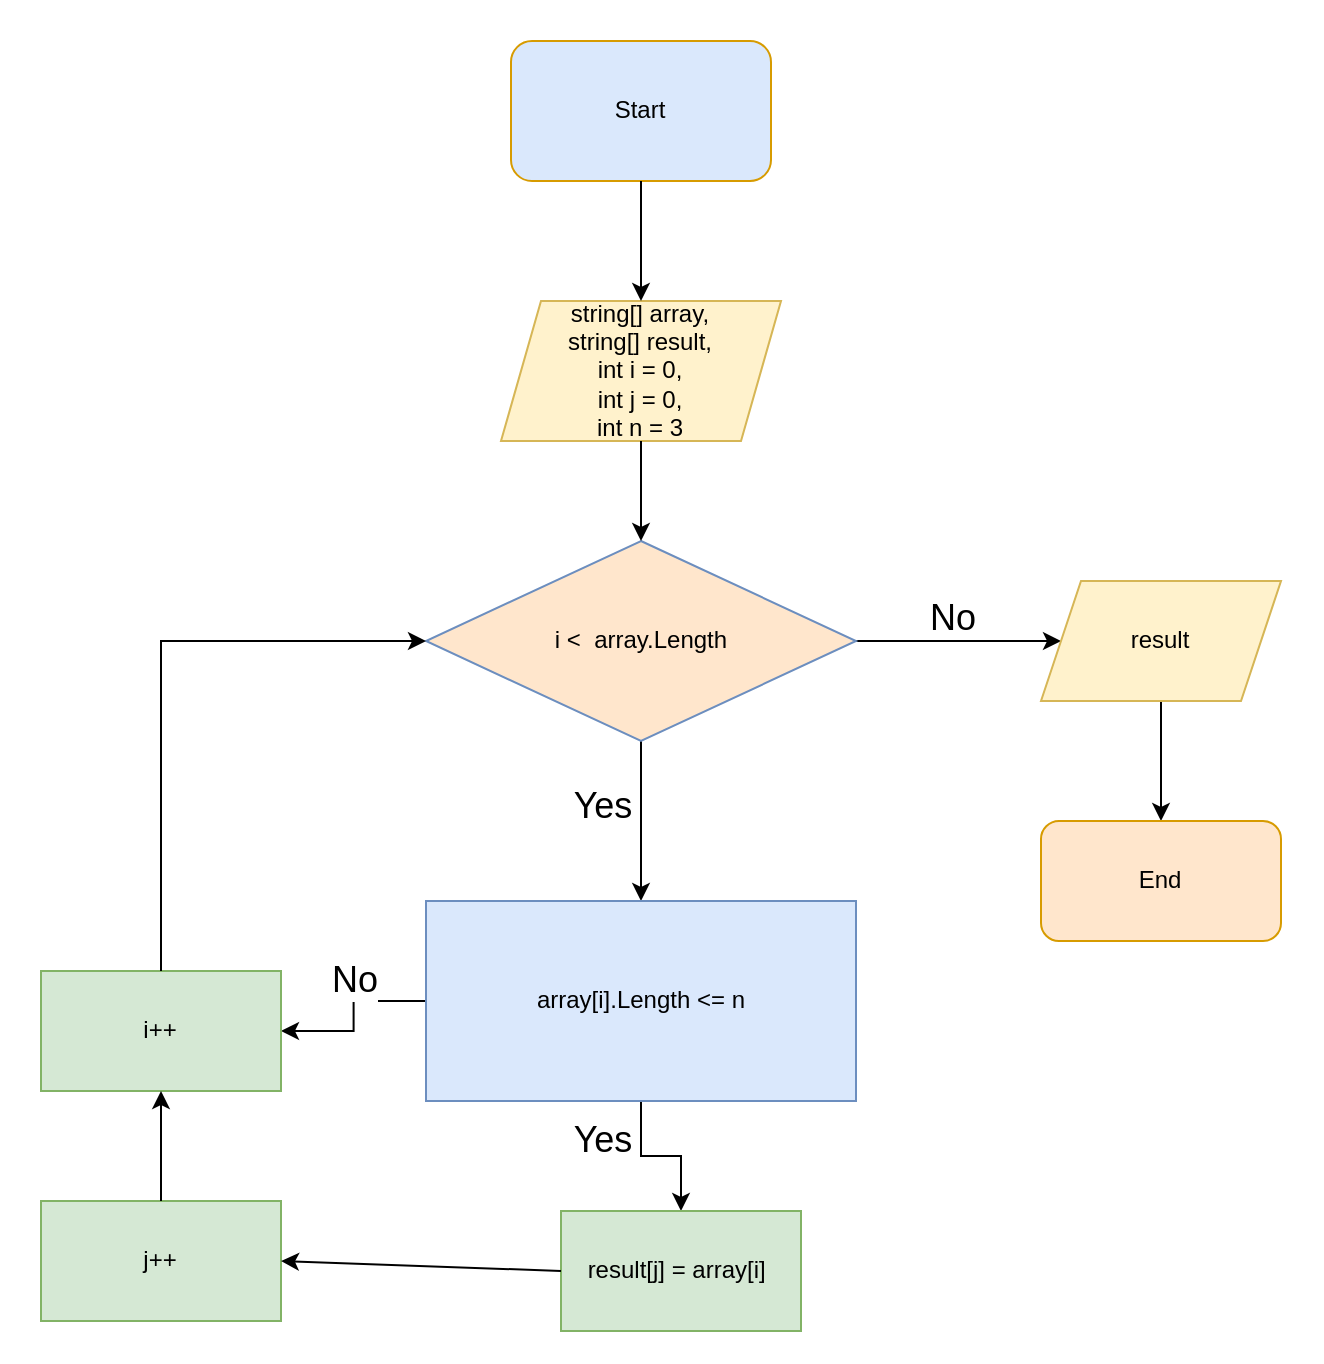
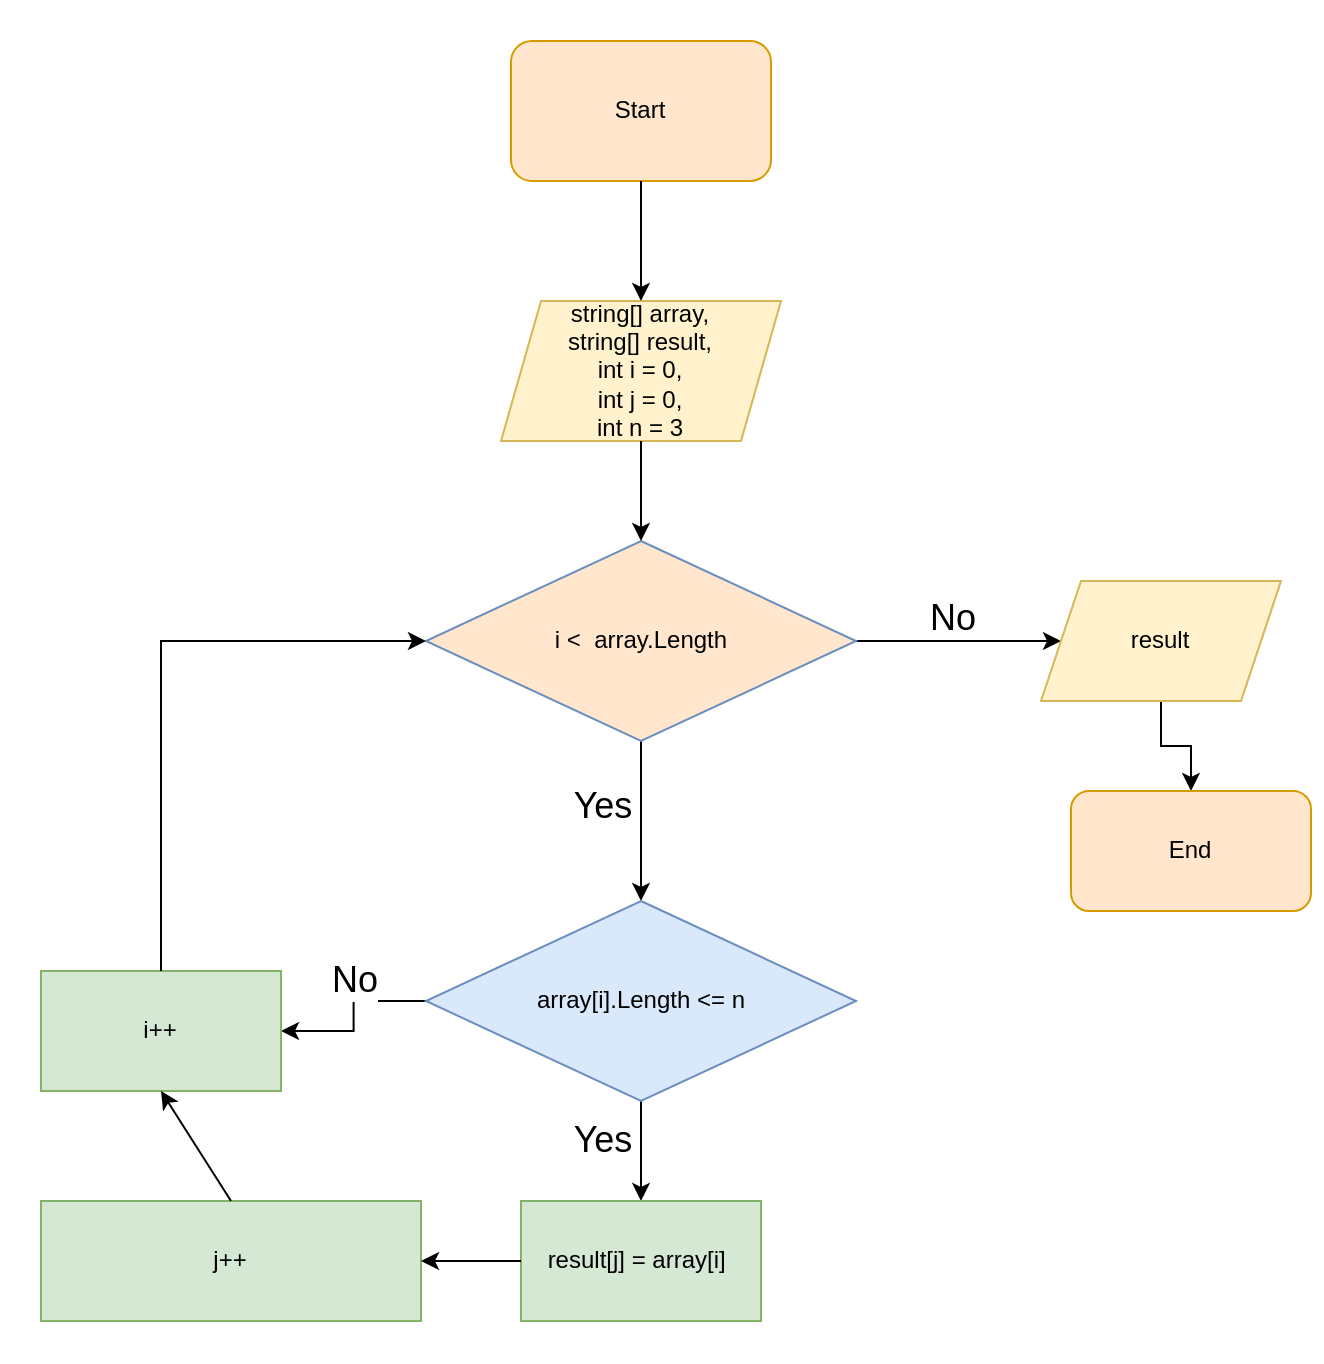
(641, 111) -> (641, 111)
(1161, 881) -> (1191, 851)
(641, 1001) -> (641, 1001)
(161, 1261) -> (231, 1261)
(681, 1271) -> (641, 1261)
